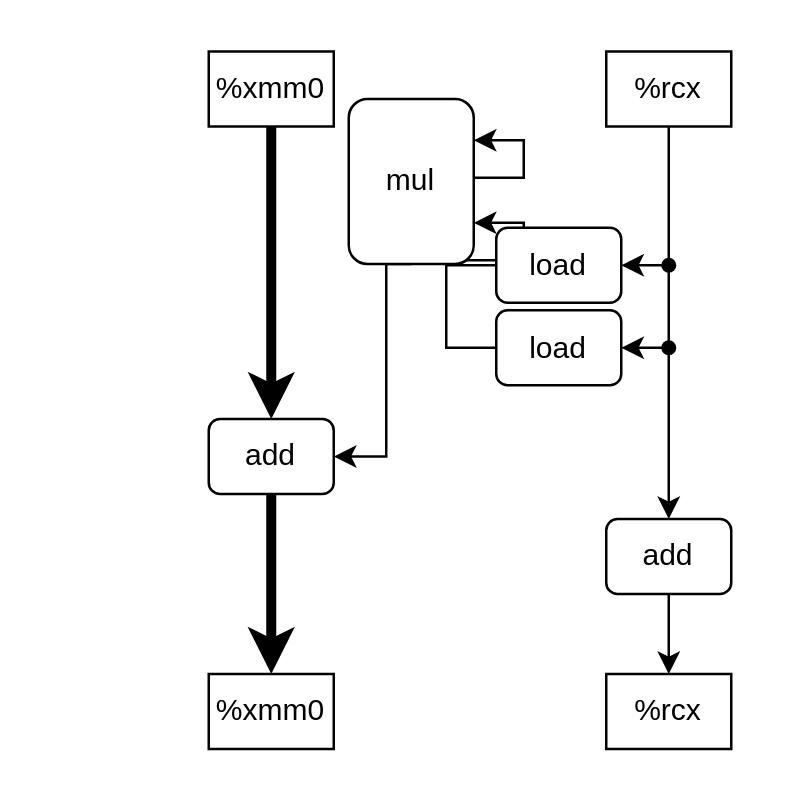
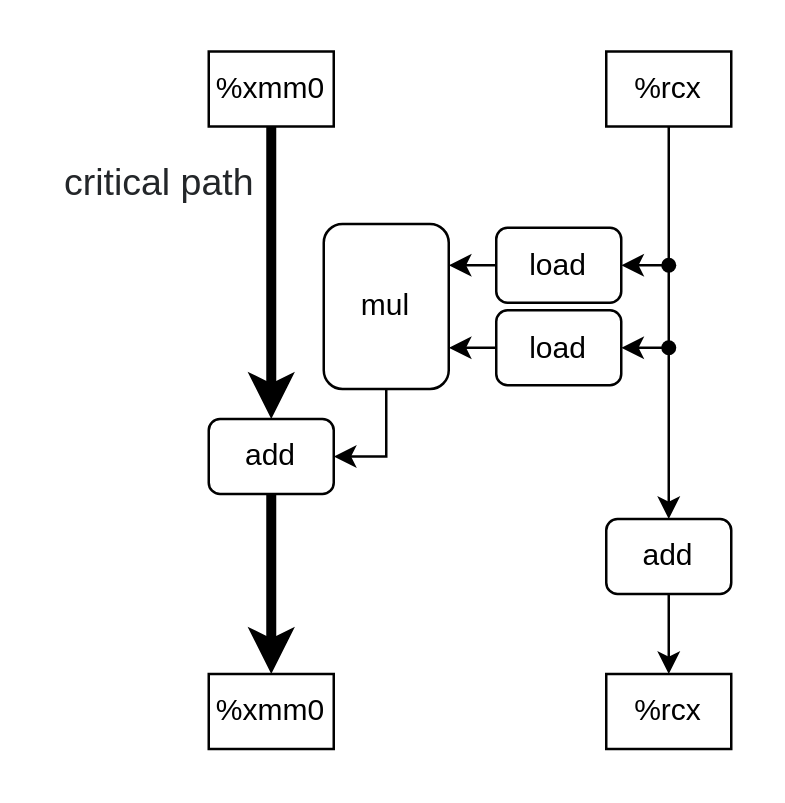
none -> (159, 180)
(411, 181) -> (386, 306)
